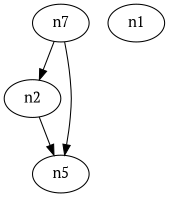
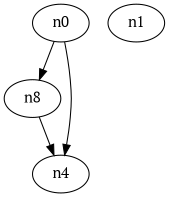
(61, 23) -> (61, 23)
(33, 99) -> (33, 99)
(61, 174) -> (61, 174)
